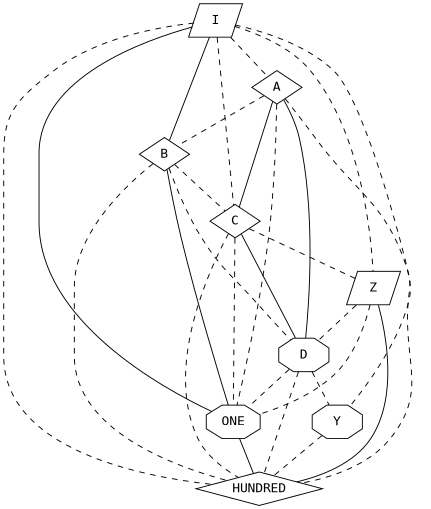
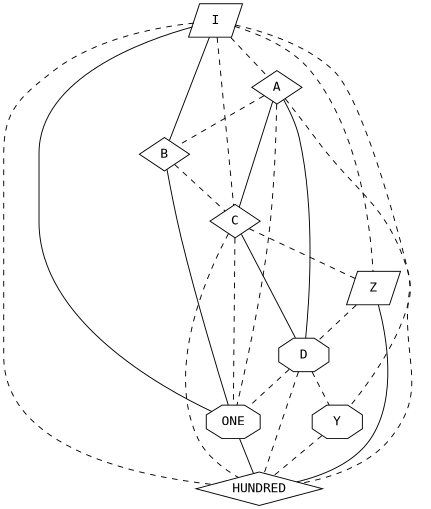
(222, 266) -> none
(74, 351) -> none
(332, 377) -> none
